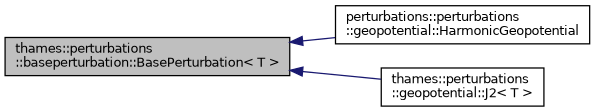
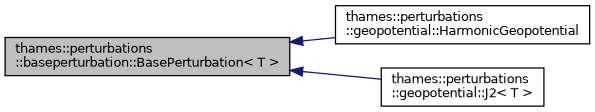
(463, 25) -> (463, 25)
